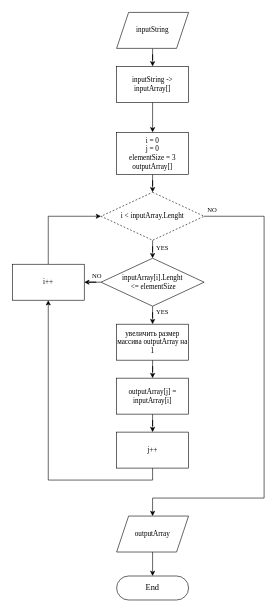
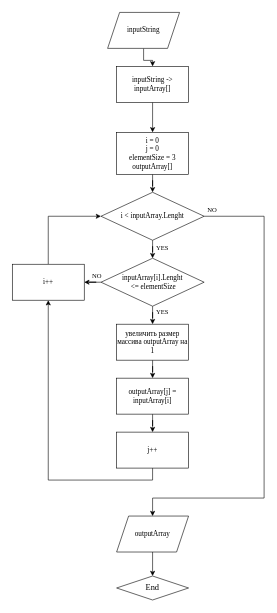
(153, 30) -> (144, 30)
(153, 216) -> (153, 216)
(153, 588) -> (153, 588)
